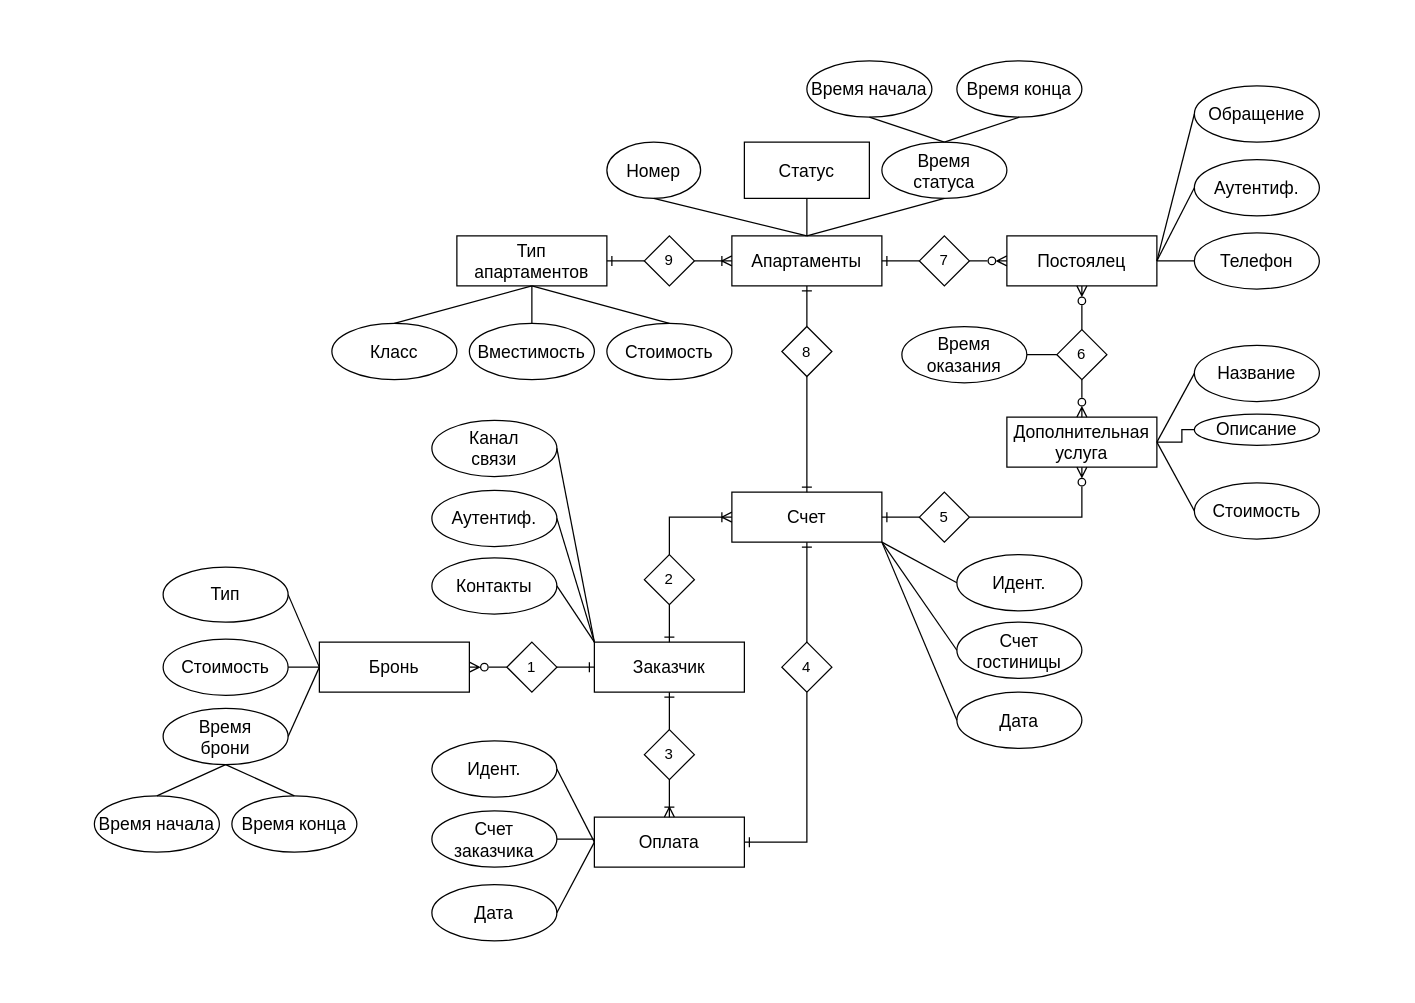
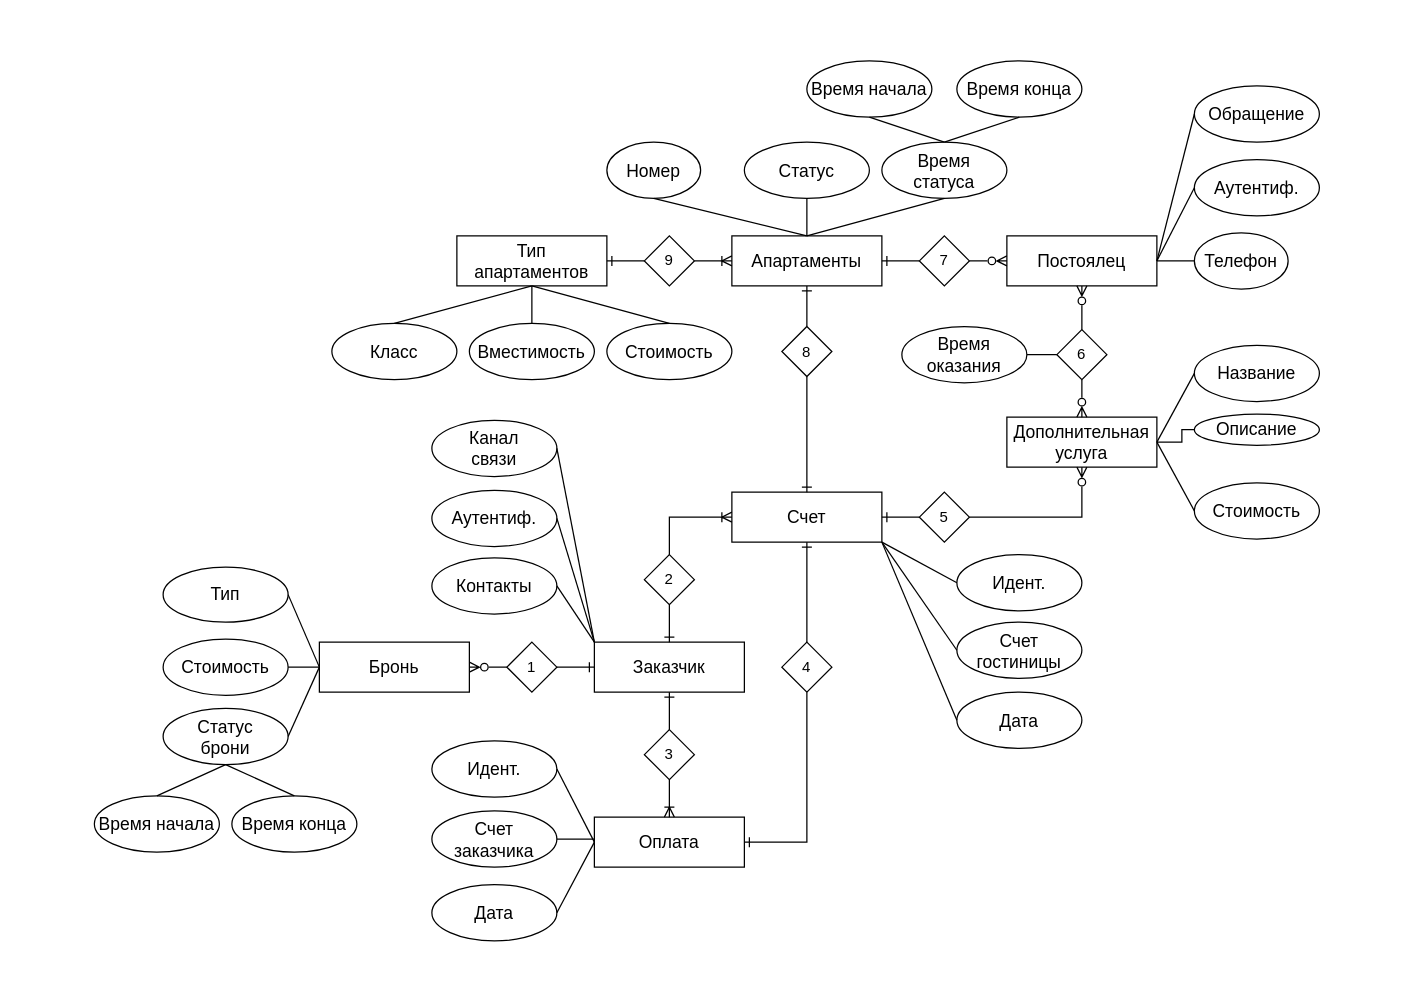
(807, 170) -> (807, 170)
(1257, 261) -> (1241, 261)
(226, 737) -> (226, 737)
